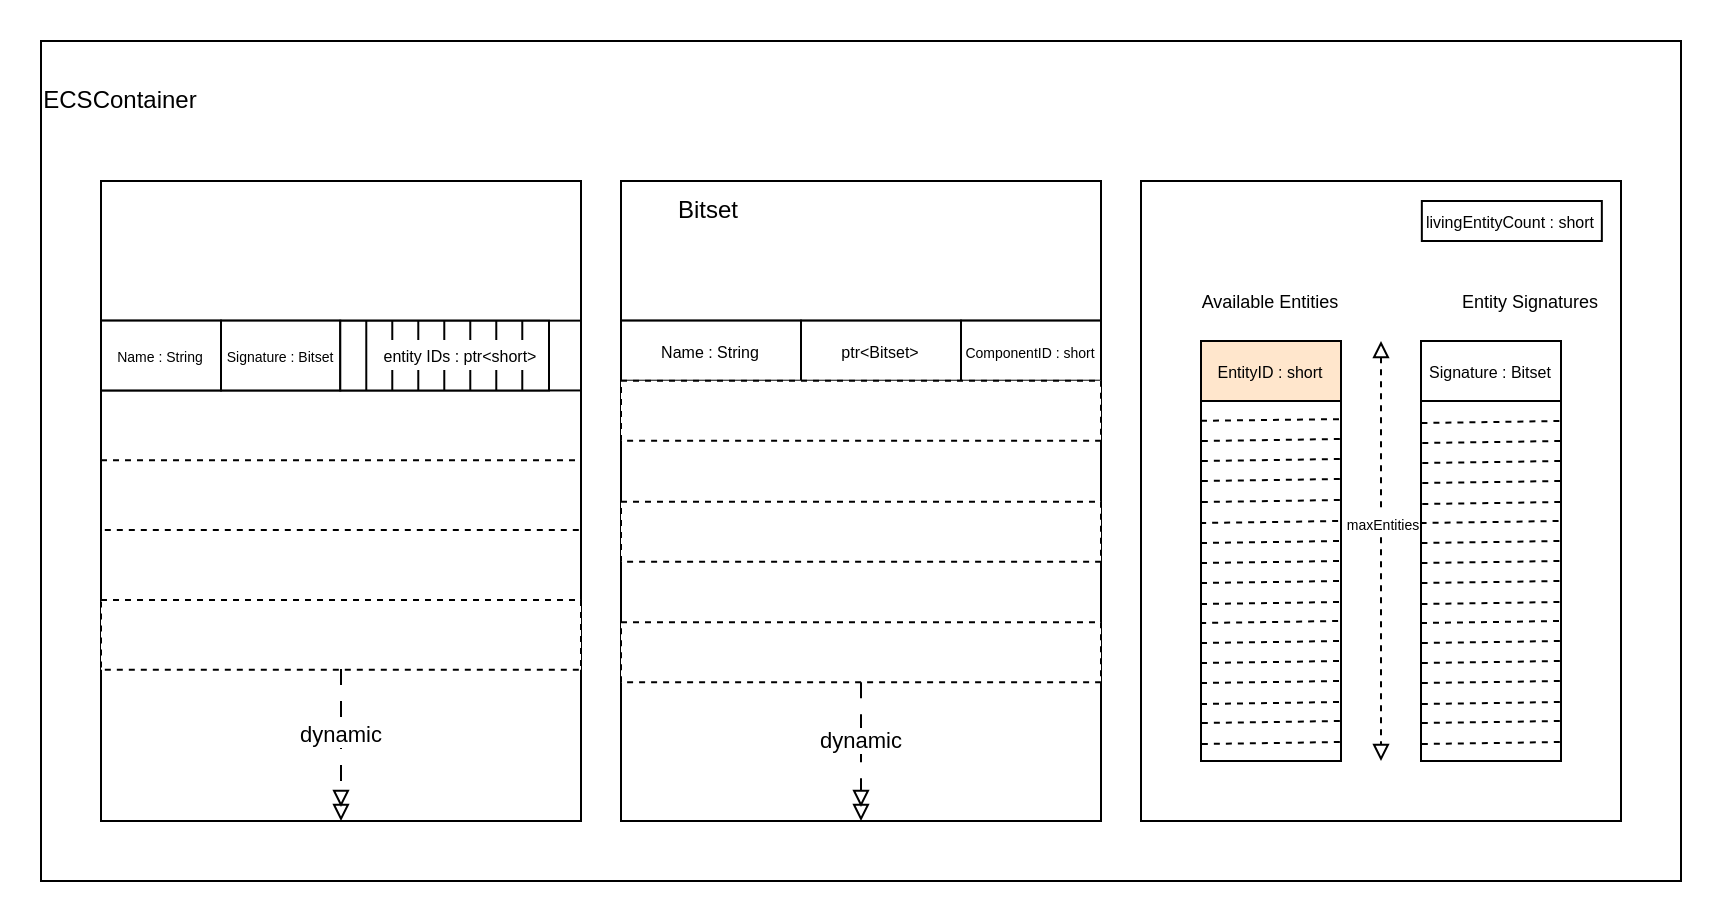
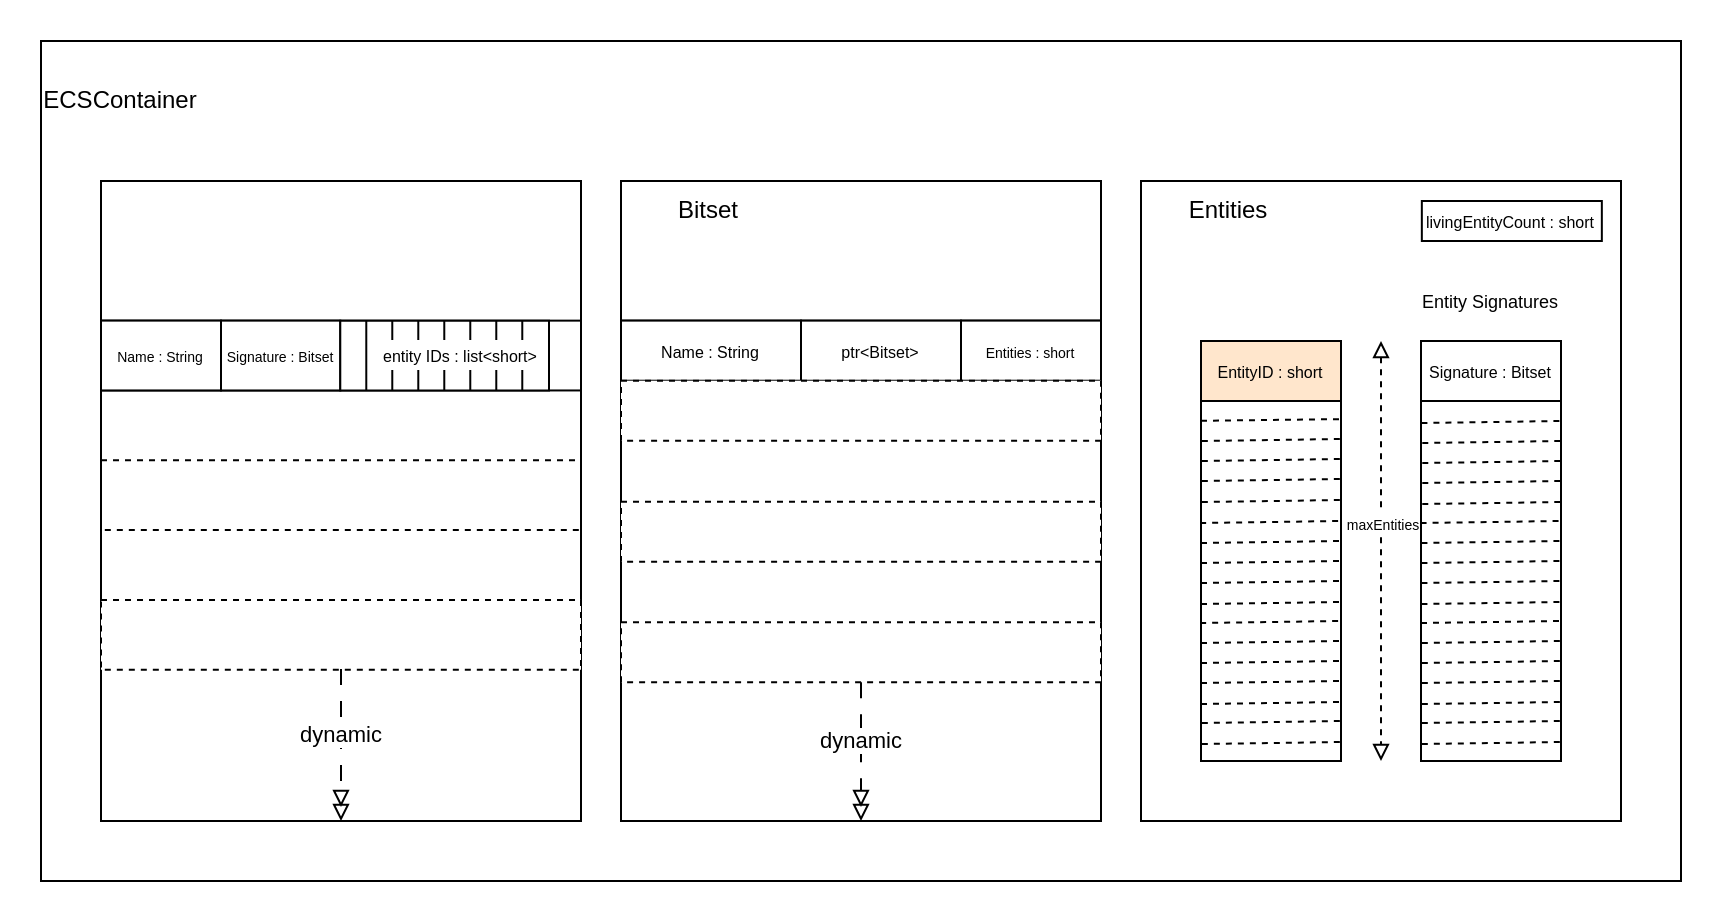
none -> (1229, 211)
(1272, 301) -> none
(1532, 301) -> (1492, 301)
(1031, 351) -> (1031, 351)
(461, 355) -> (461, 355)
